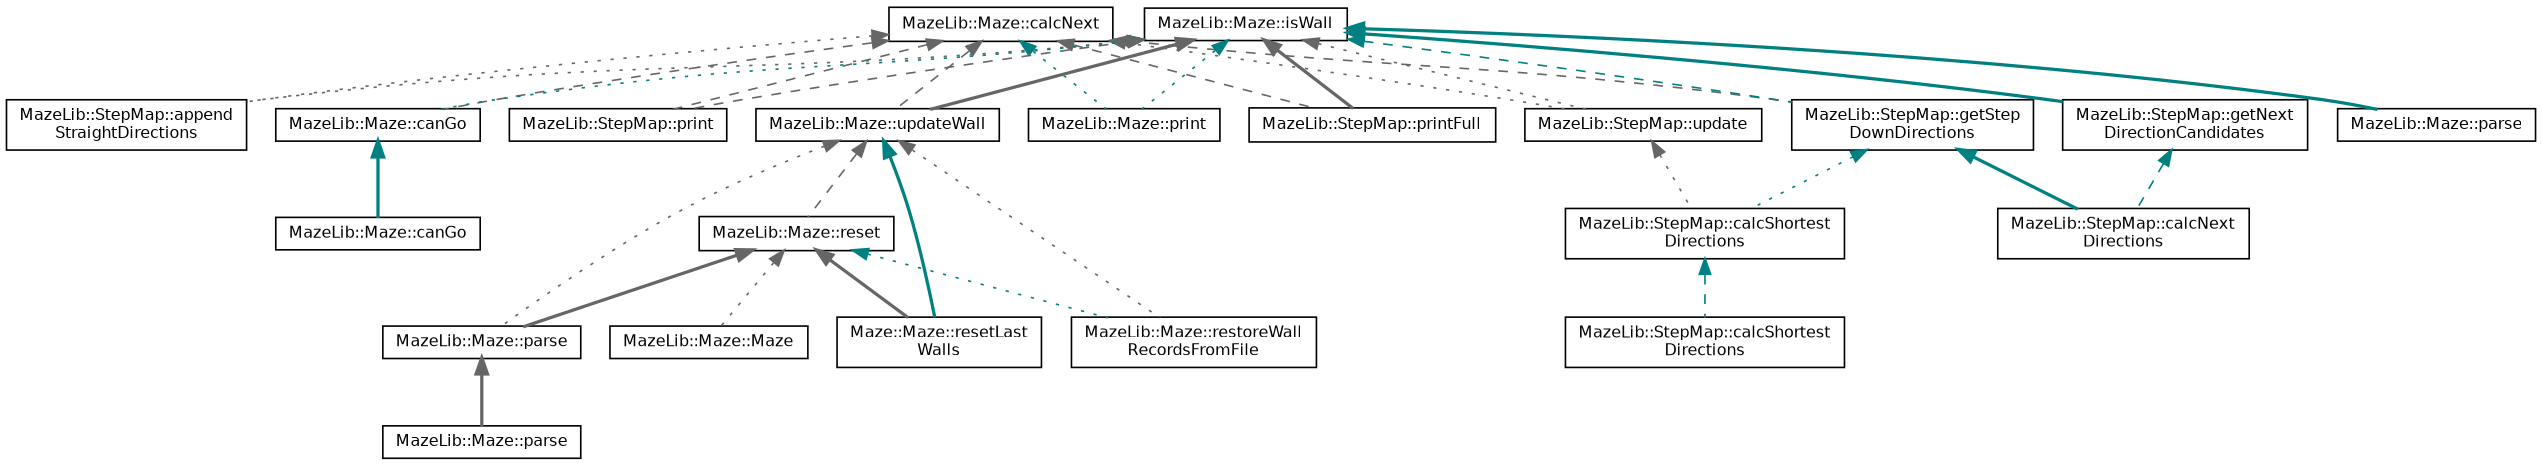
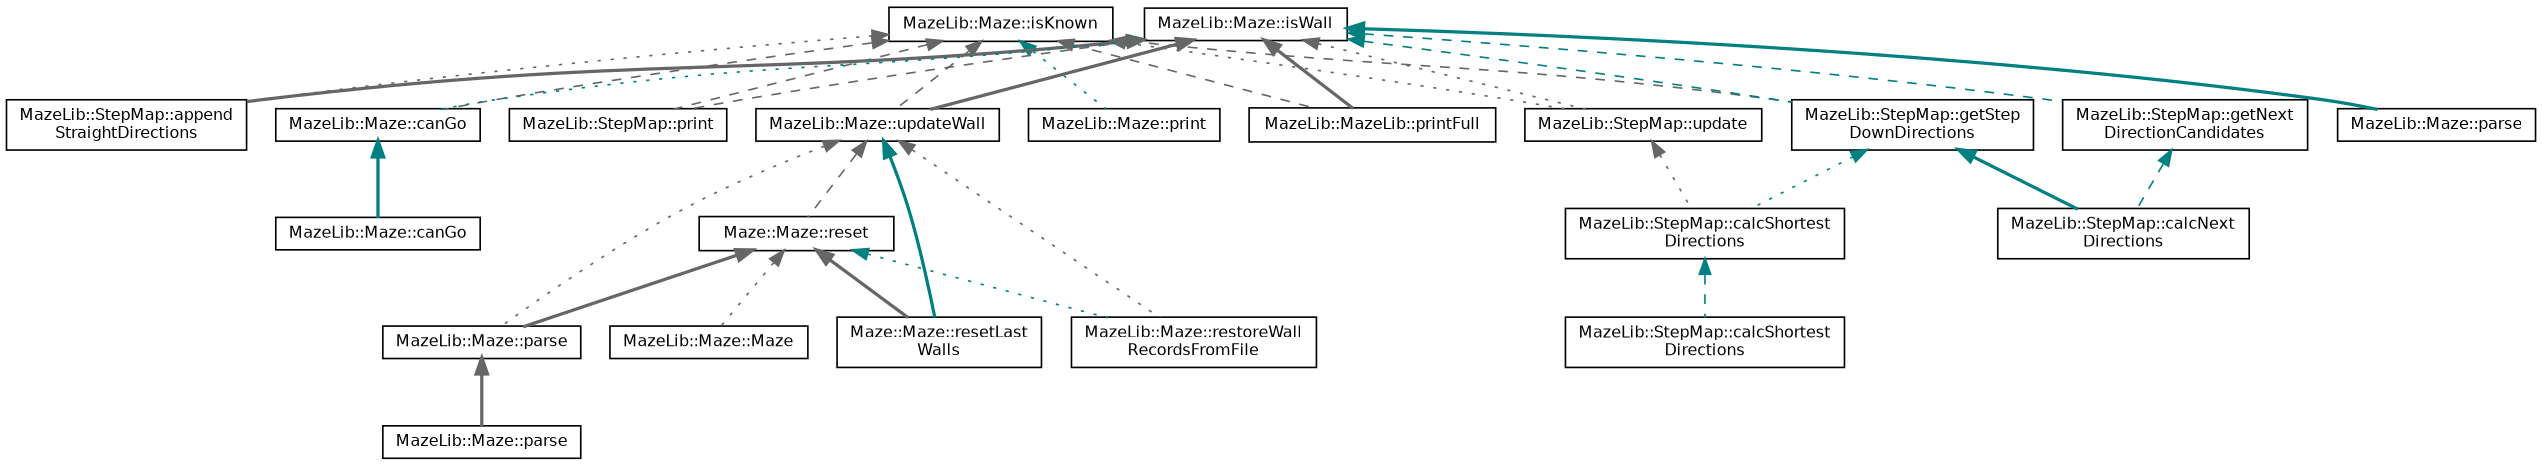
(1001, 24) -> (1001, 24)
(1714, 63) -> (1714, 63)
(599, 71) -> (599, 71)
(1175, 83) -> none
(1372, 125) -> (1372, 125)
(797, 234) -> (797, 234)
